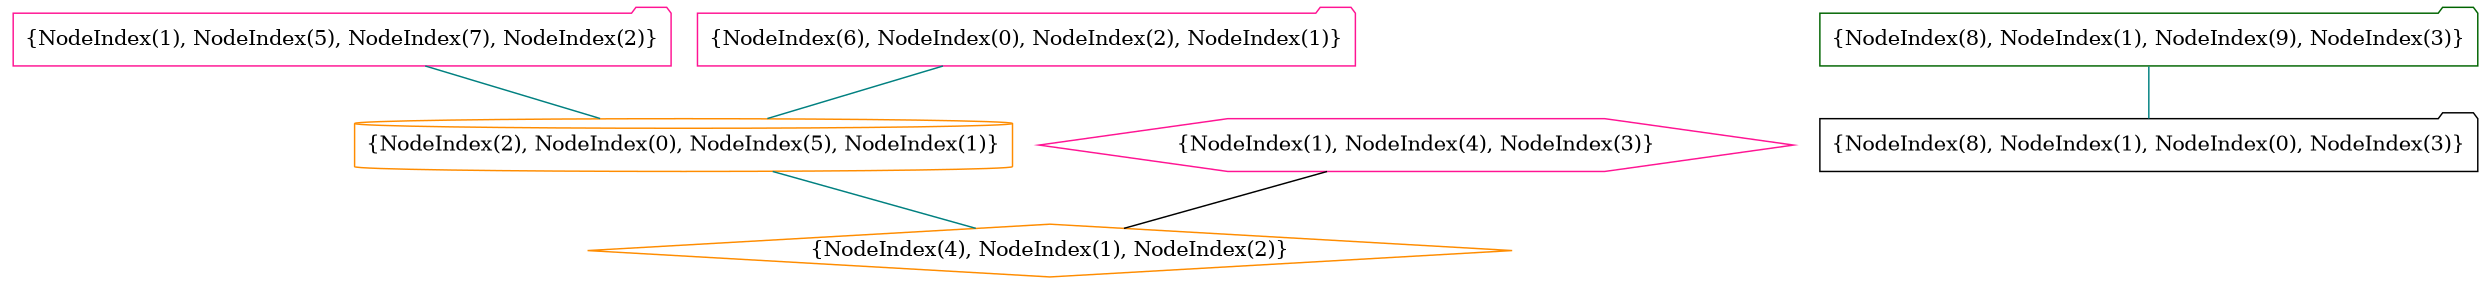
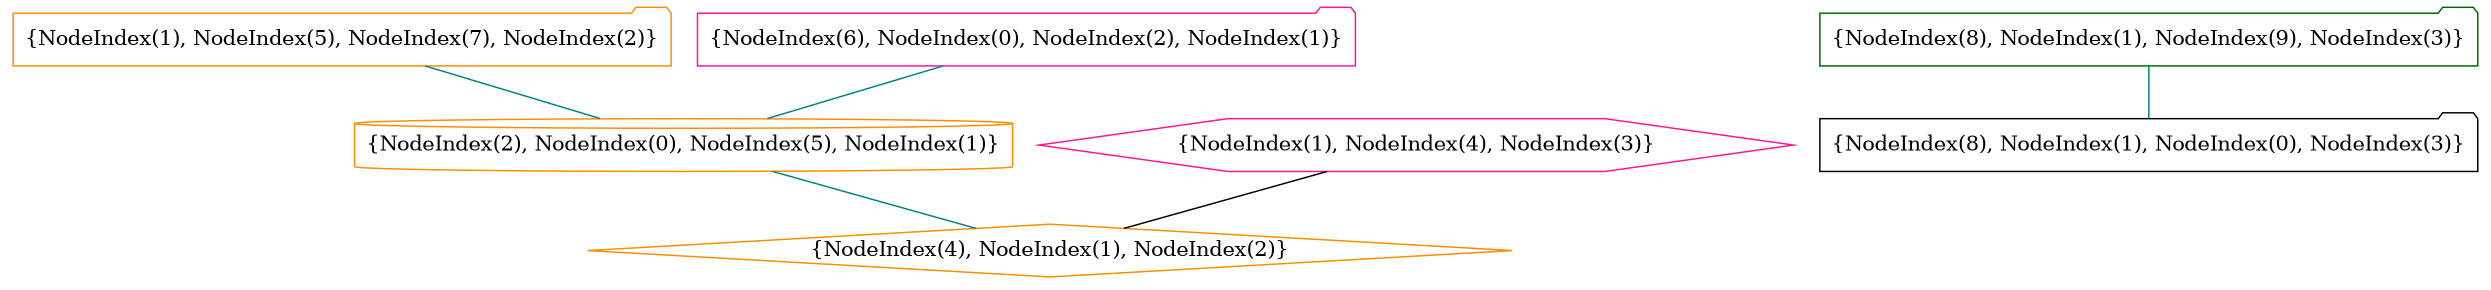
(342, 40) -> (342, 40)
